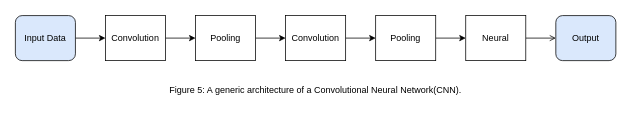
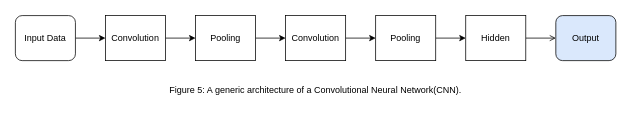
(45, 38) -> (45, 38)
(495, 38) -> (495, 38)
